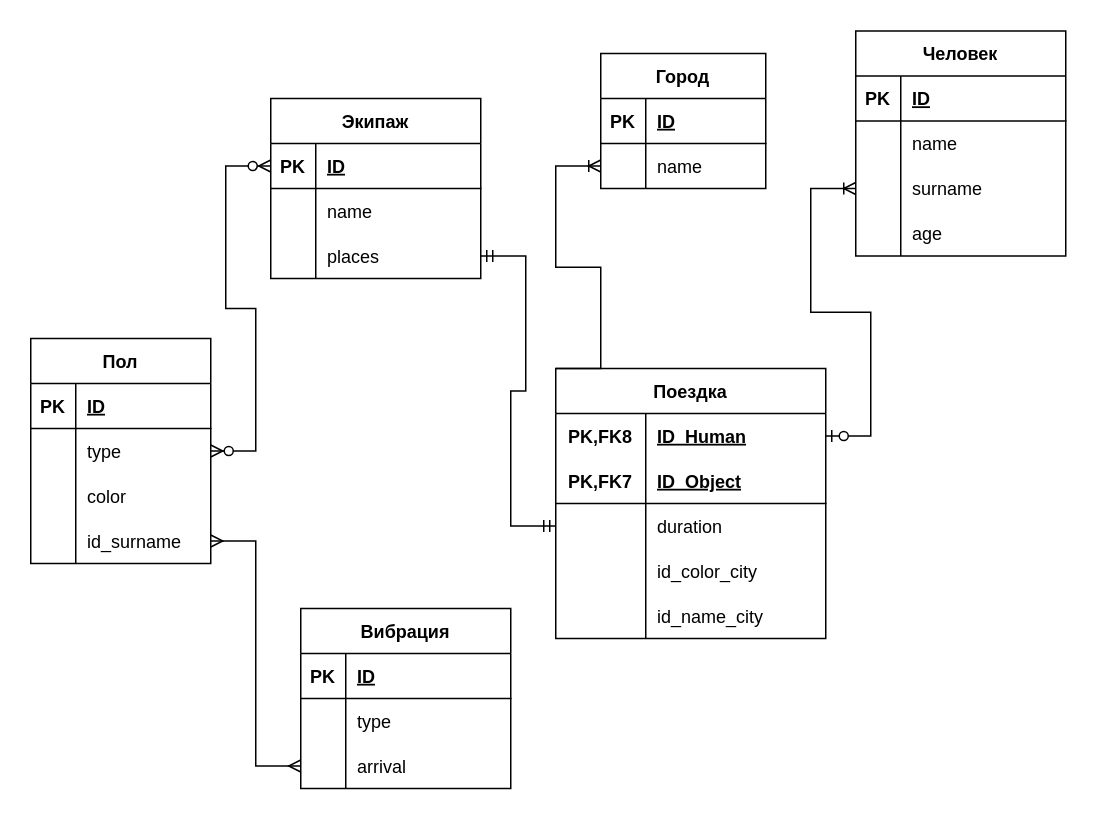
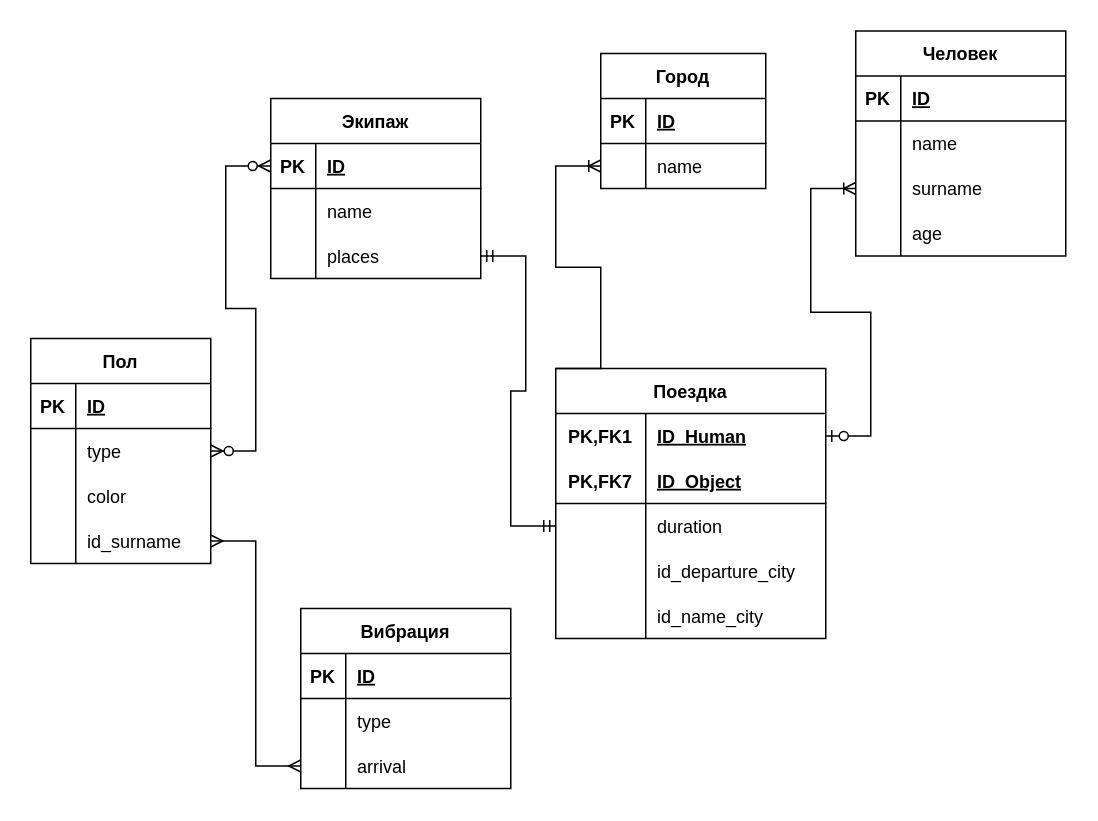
(600, 437) -> (600, 437)
(716, 572) -> (738, 572)
